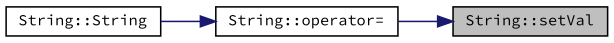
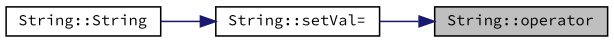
(307, 21) -> (298, 21)
(530, 21) -> (521, 21)
